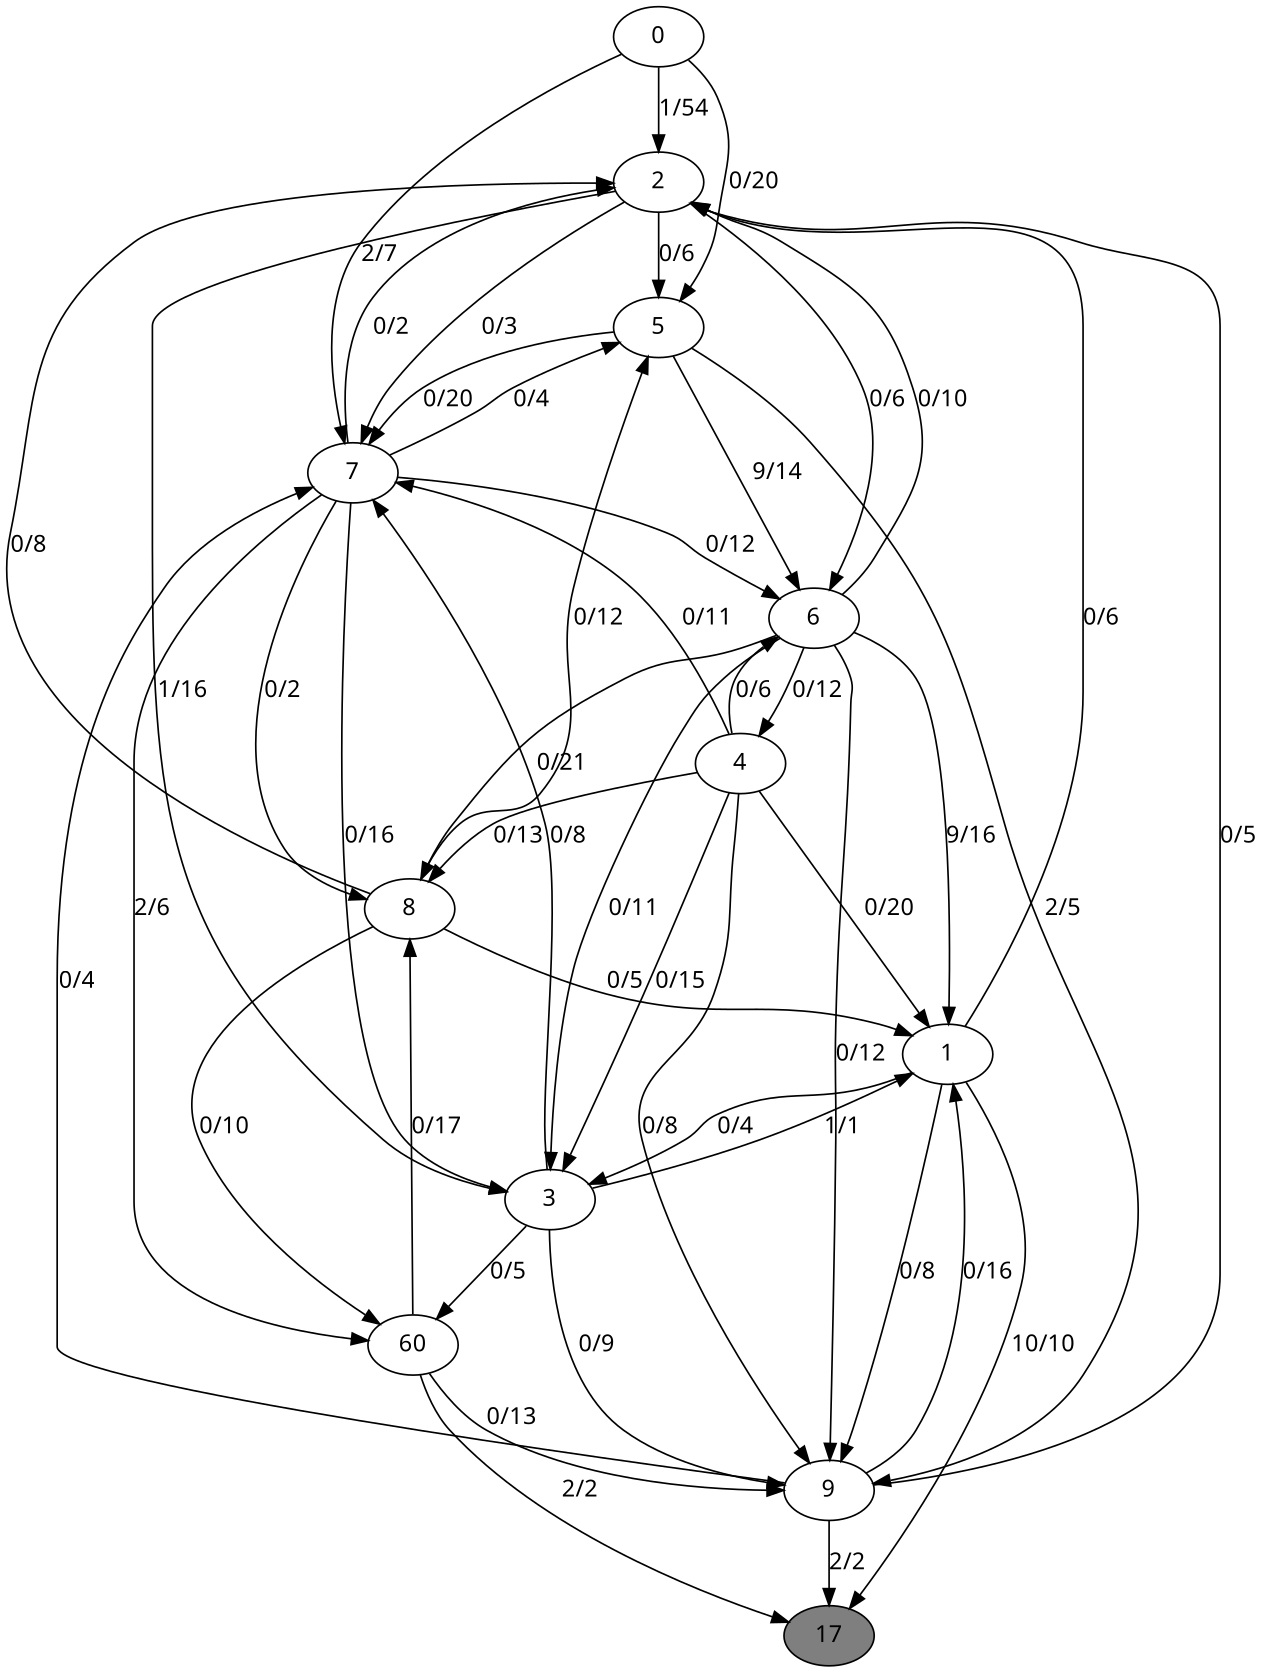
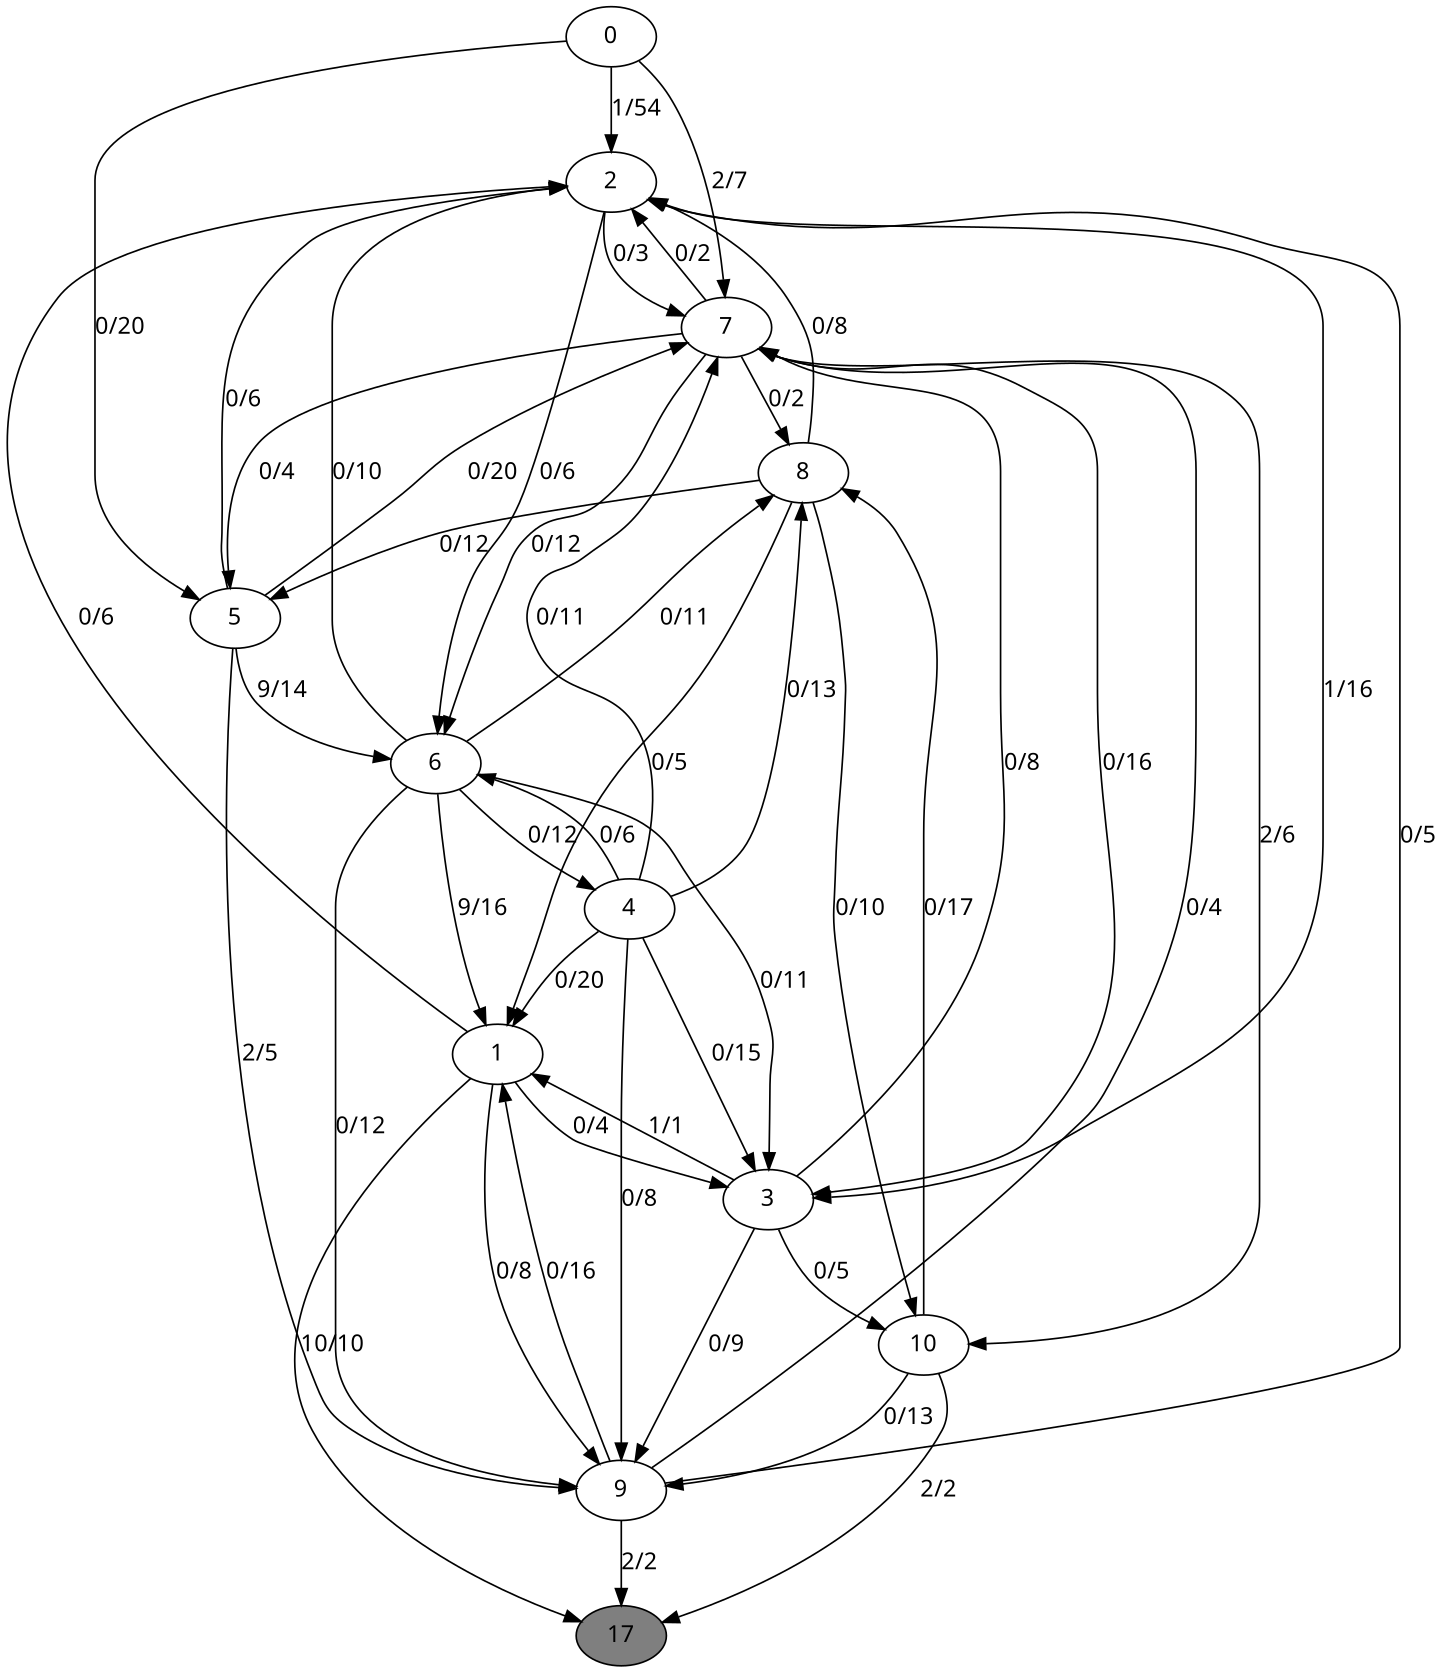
(659, 246) -> (265, 287)
(563, 764) -> (686, 618)
(413, 1345) -> (924, 1345)
